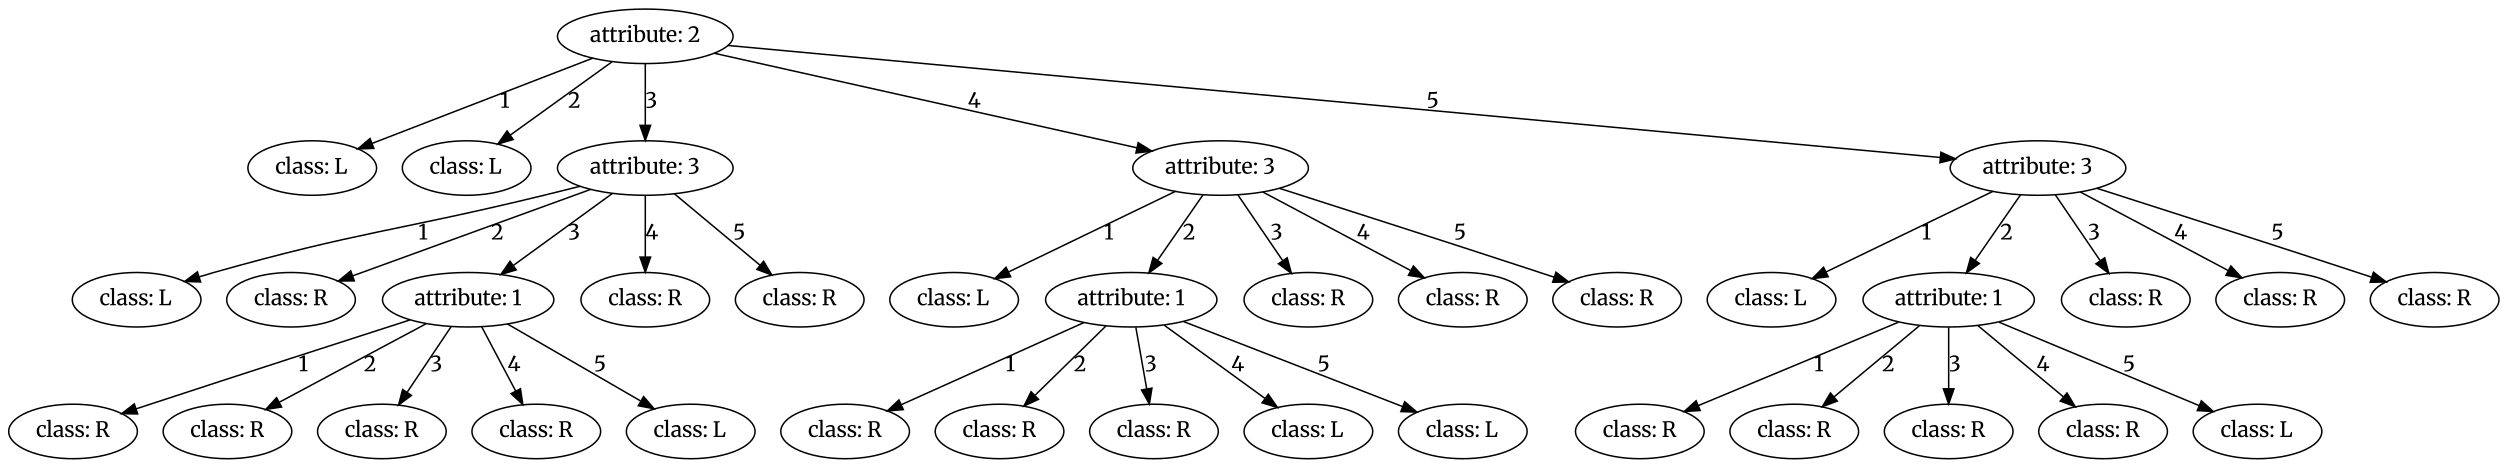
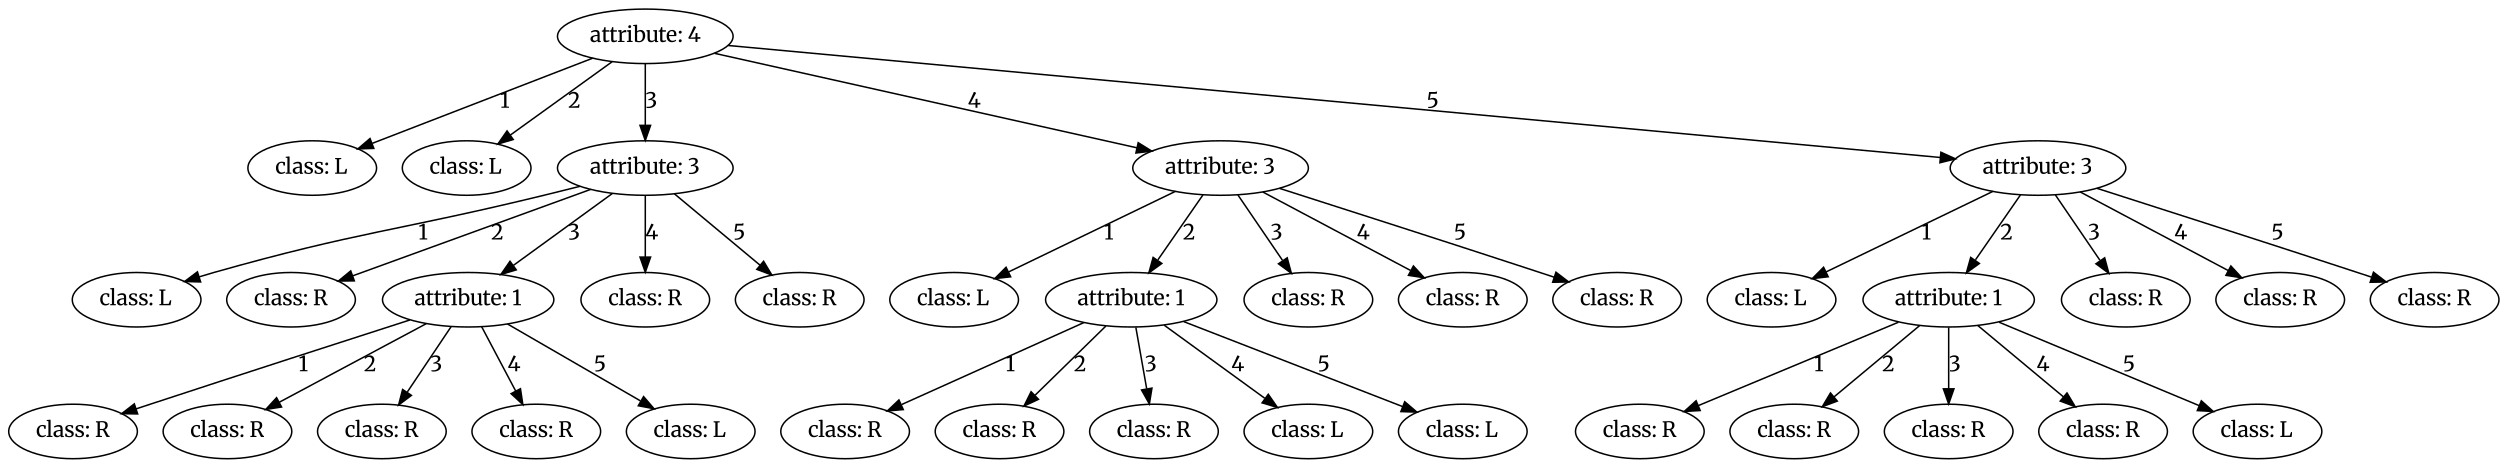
(645, 36) -> (645, 36)
